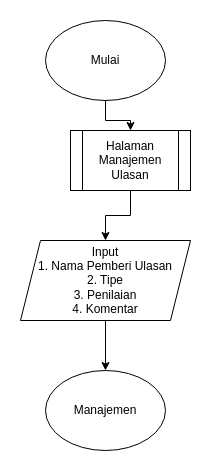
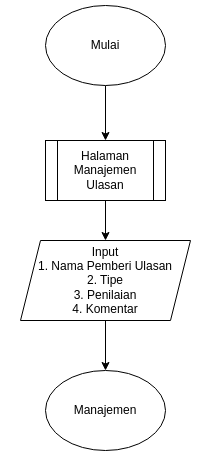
(106, 61) -> (106, 46)
(131, 161) -> (106, 171)
